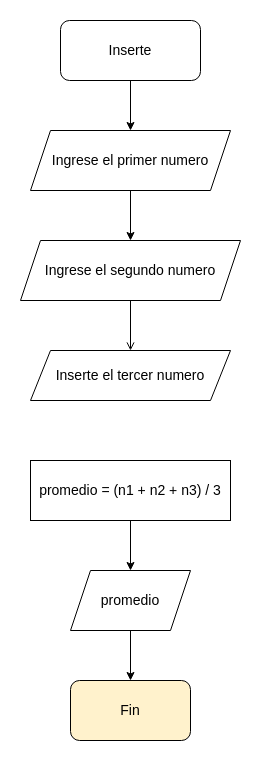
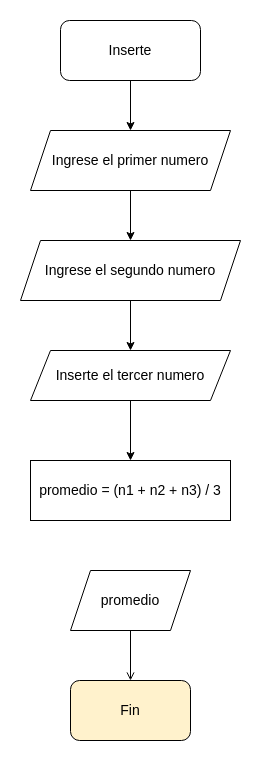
(131, 344) -> (131, 342)
none -> (131, 427)
(131, 542) -> none
(131, 672) -> (131, 674)
